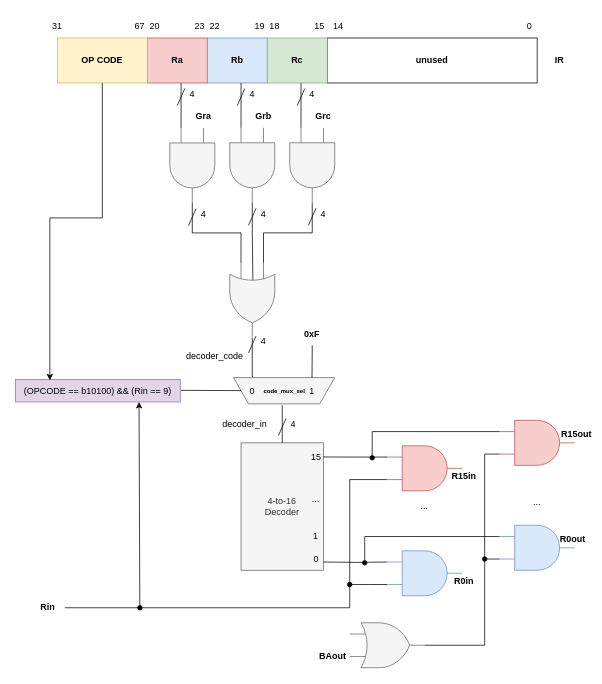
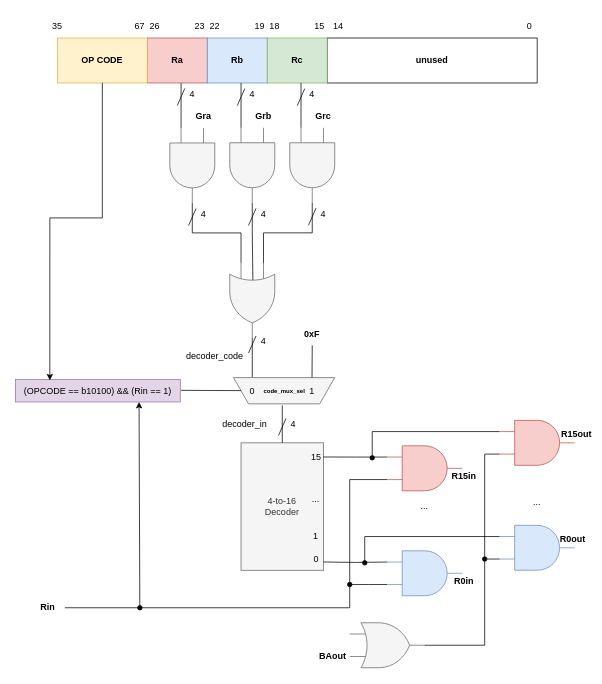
(57, 27) -> (57, 27)
(155, 27) -> (155, 27)
(560, 60) -> none
(98, 391) -> (98, 391)
